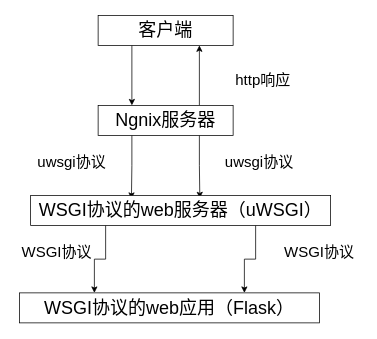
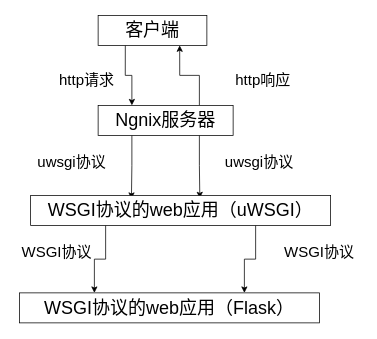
(165, 30) -> (152, 30)
none -> (87, 79)
(180, 210) -> (180, 210)
